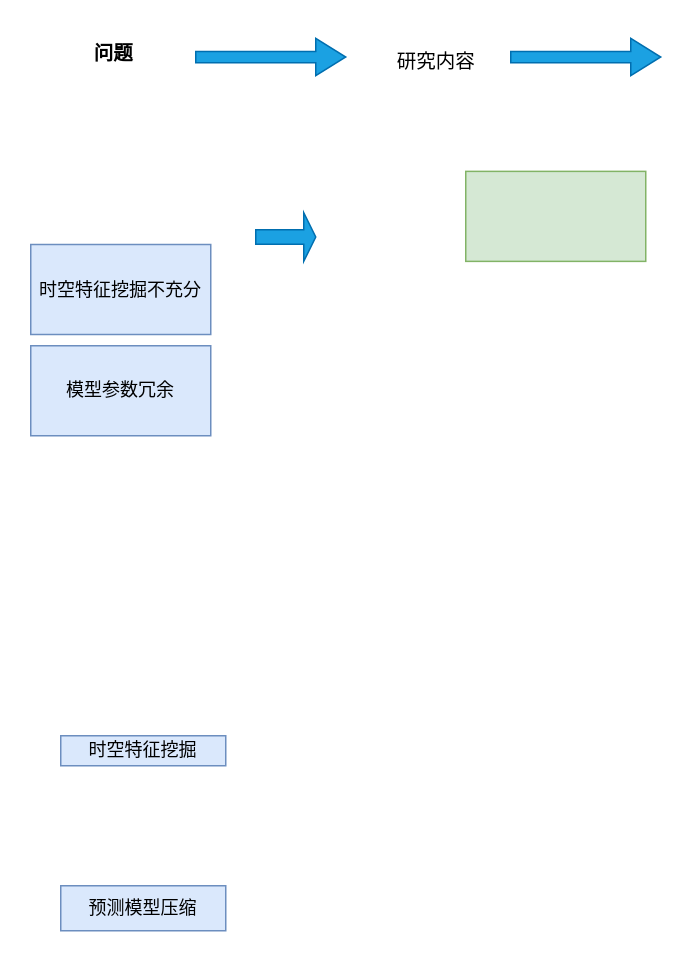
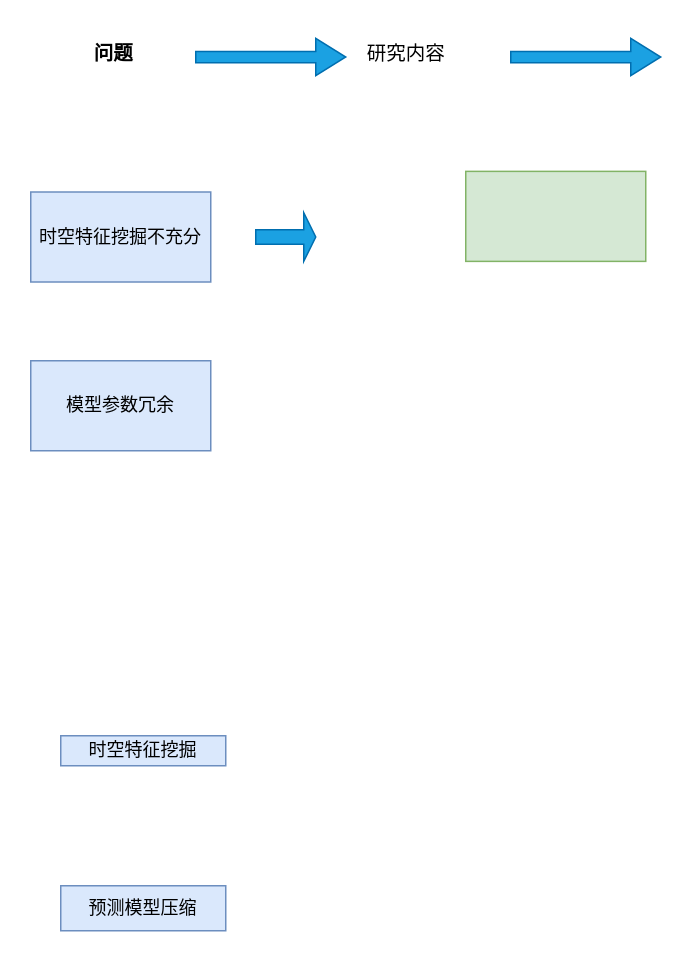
(436, 61) -> (406, 53)
(121, 290) -> (121, 237)
(121, 391) -> (121, 406)
